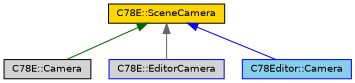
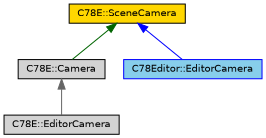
(167, 47) -> (62, 102)
(167, 69) -> (62, 125)
(297, 69) -> (193, 69)
